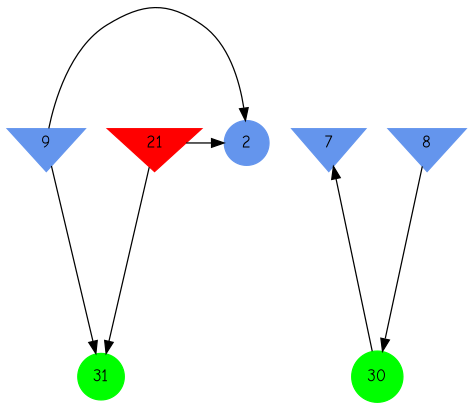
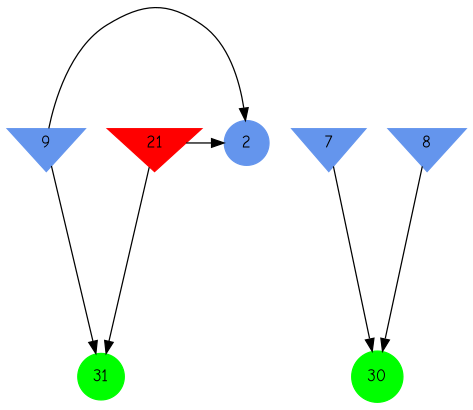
(354, 265) -> (352, 252)
